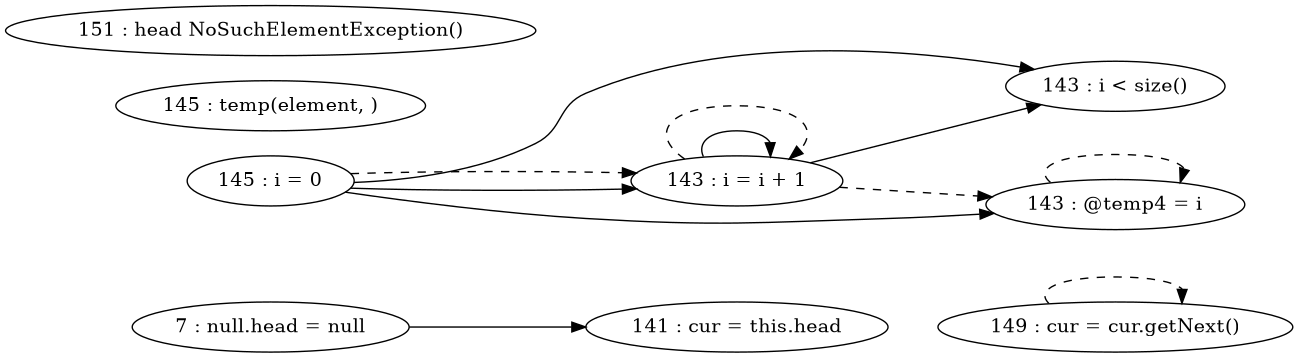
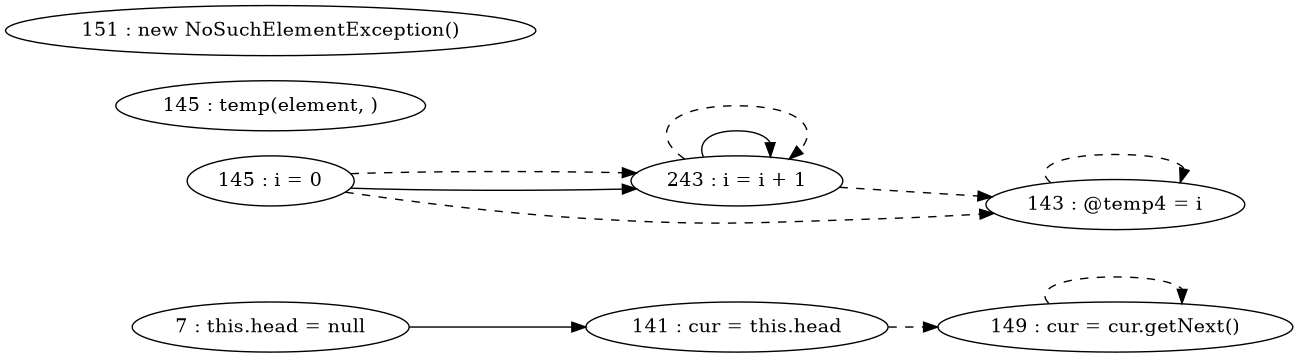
(271, 31) -> (271, 31)
(1115, 86) -> none
(737, 181) -> (737, 181)
(662, 222) -> (662, 222)
(271, 327) -> (271, 327)
none -> (906, 327)
